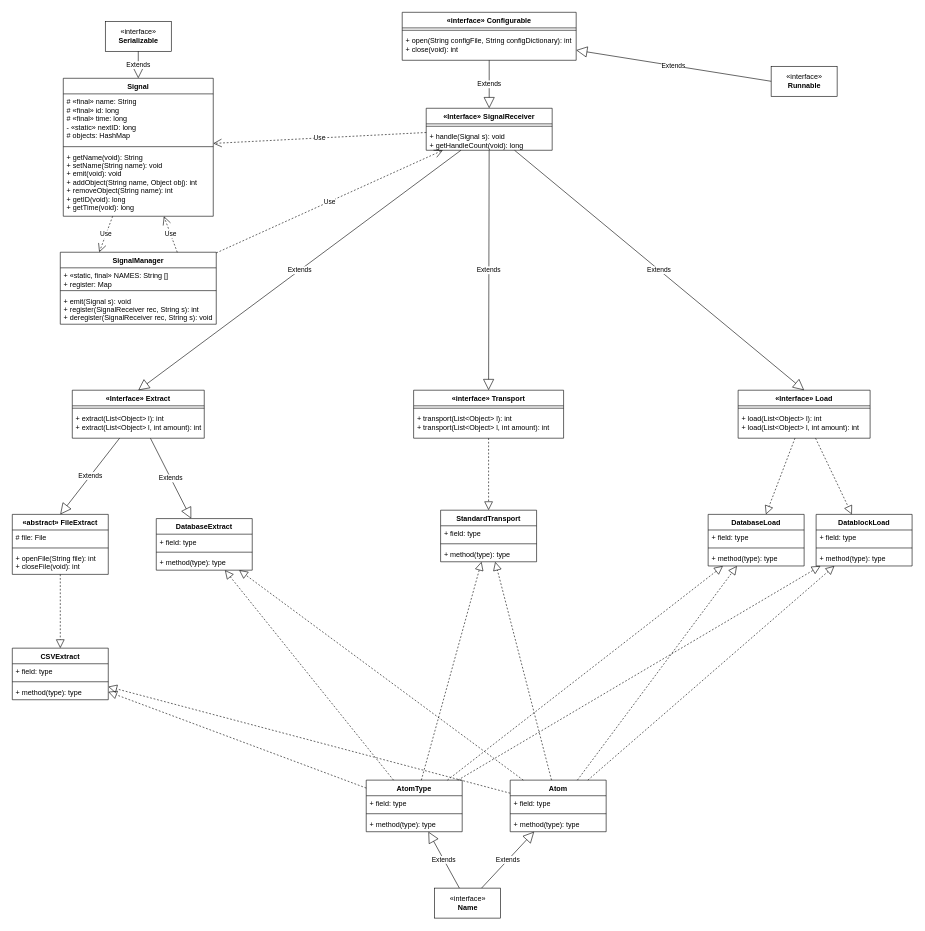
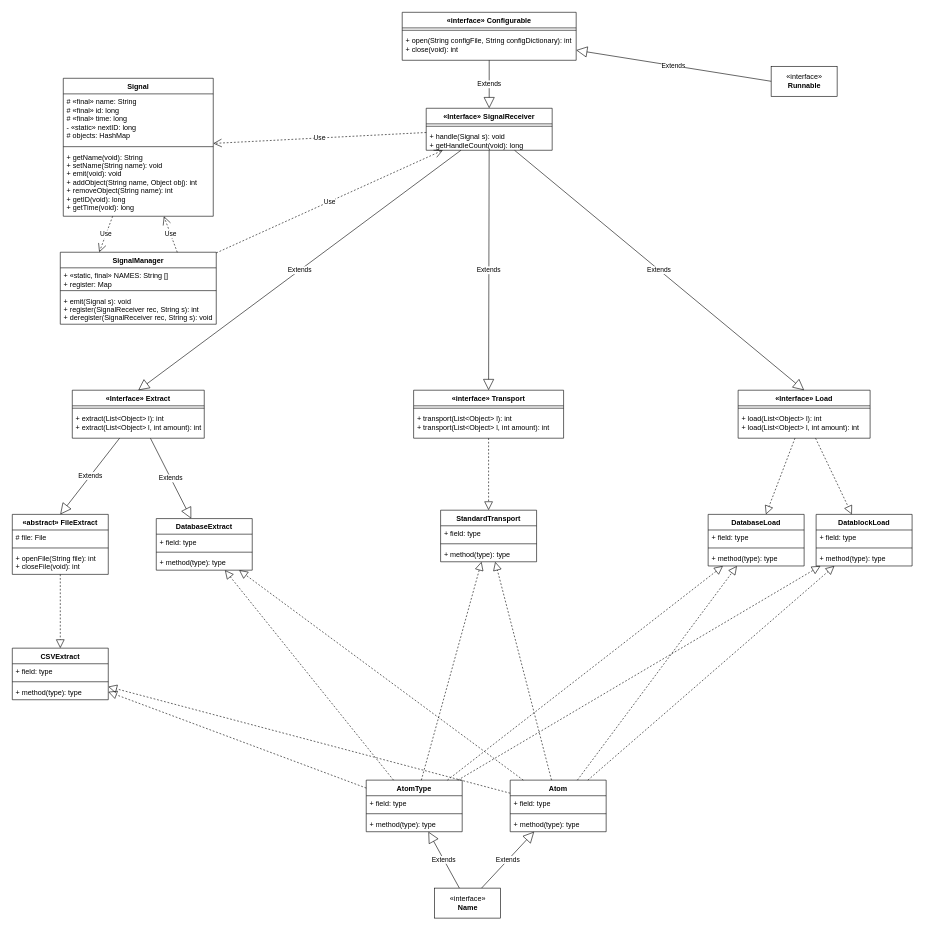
(138, 36) -> none
(138, 59) -> none
